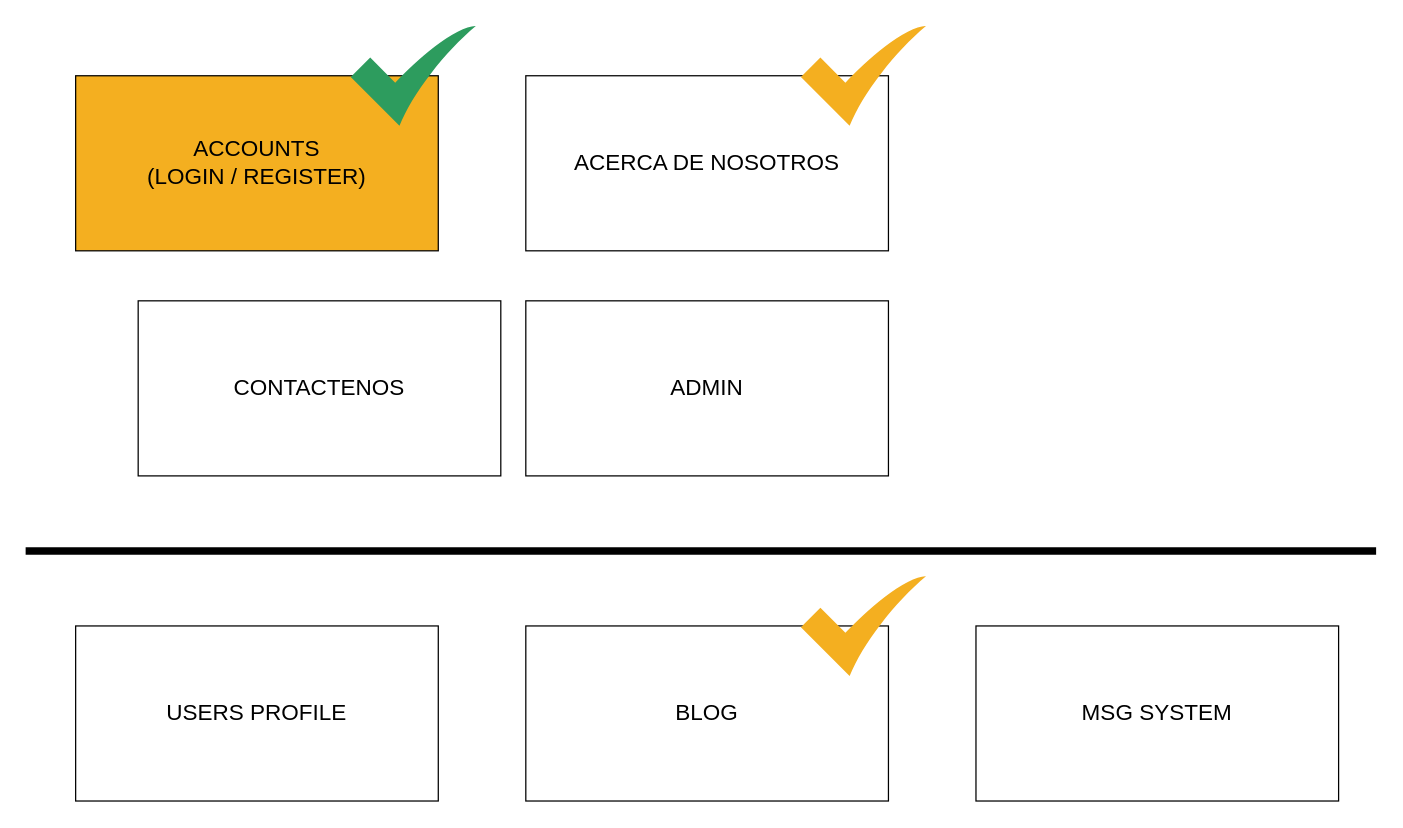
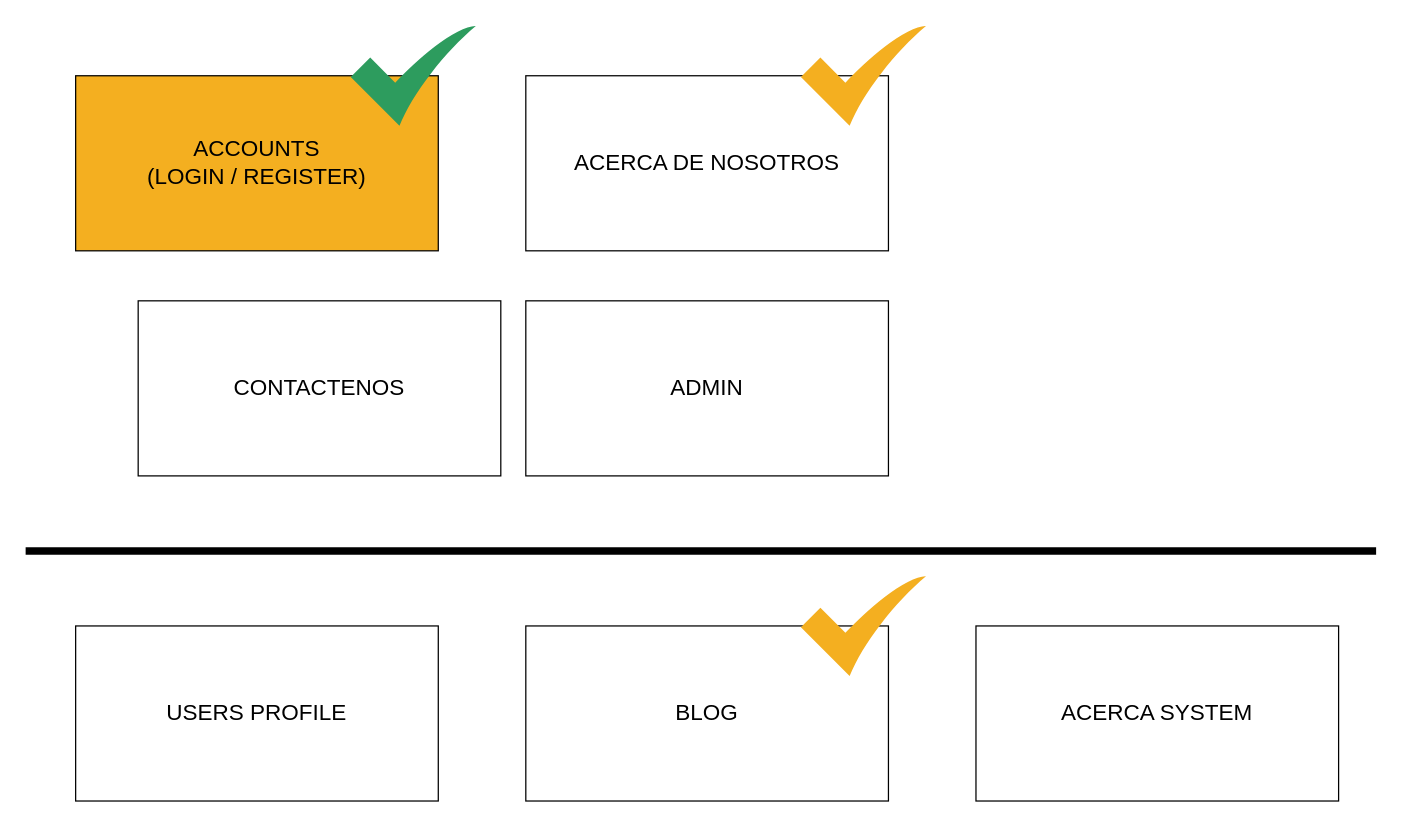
(1157, 713) -> (1157, 713)
